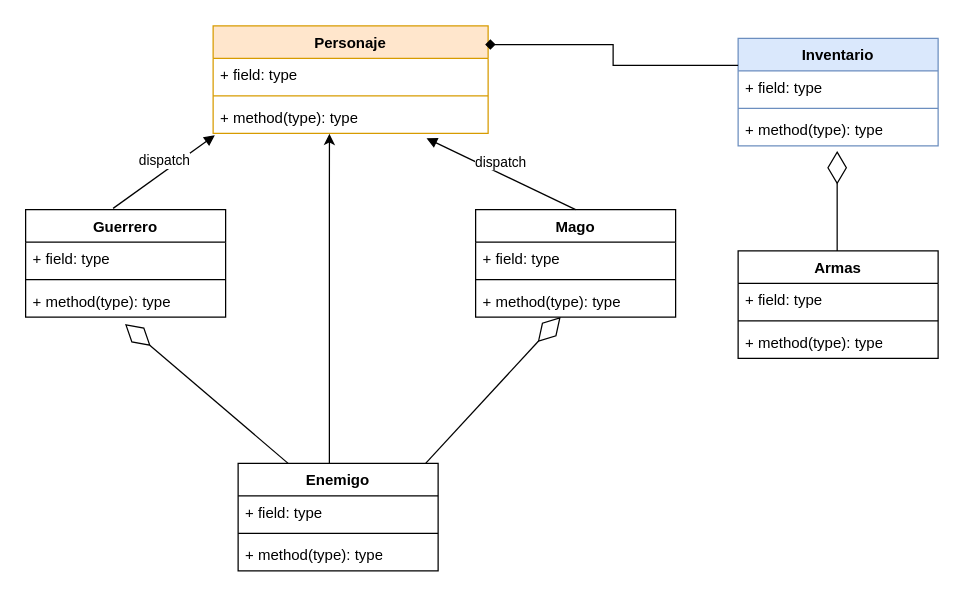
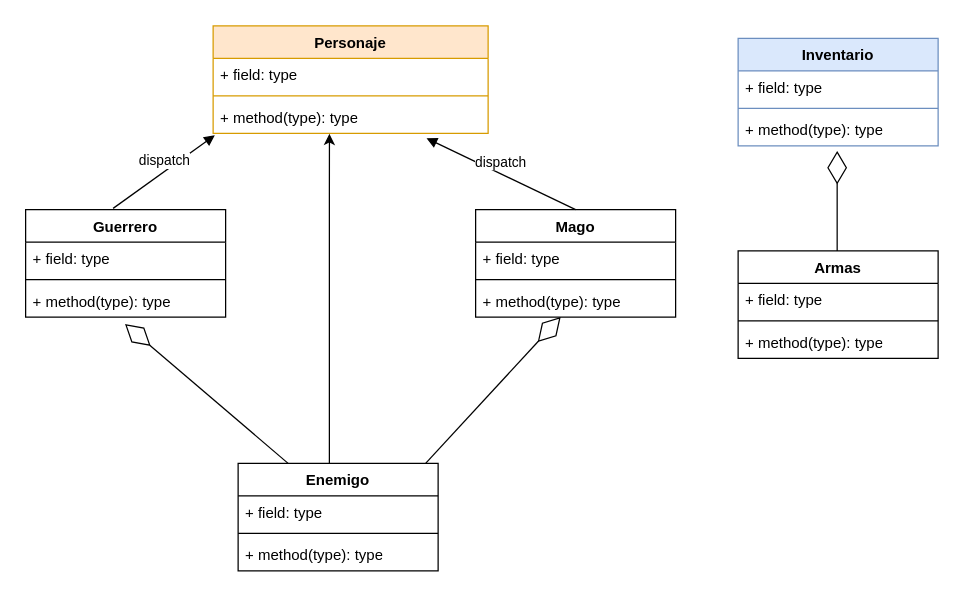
(613, 59) -> none
